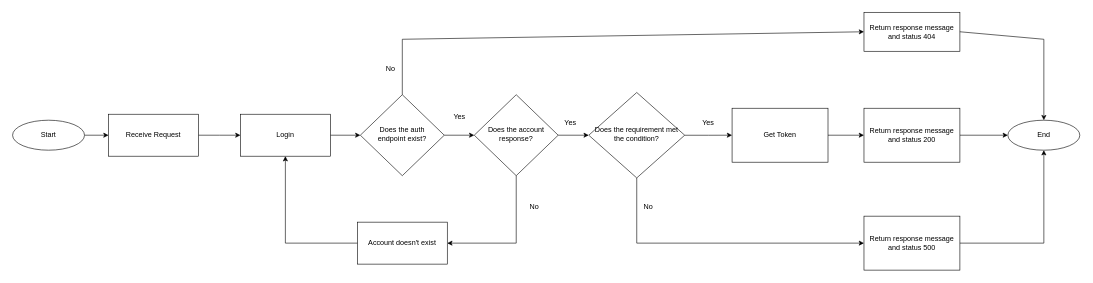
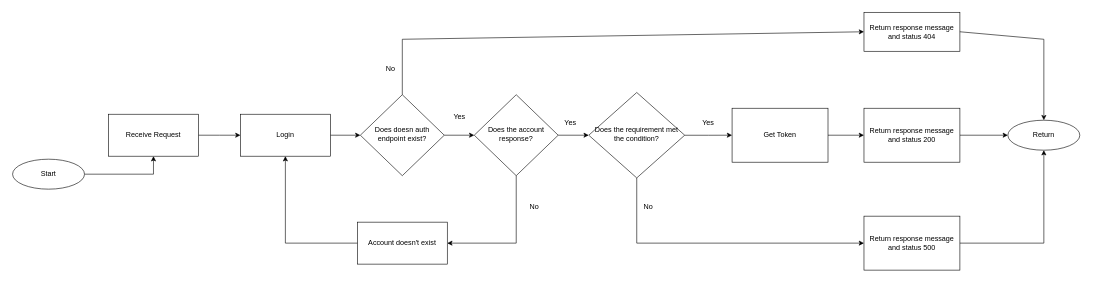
(402, 134) -> (402, 134)
(48, 135) -> (48, 174)
(1044, 135) -> (1044, 135)
